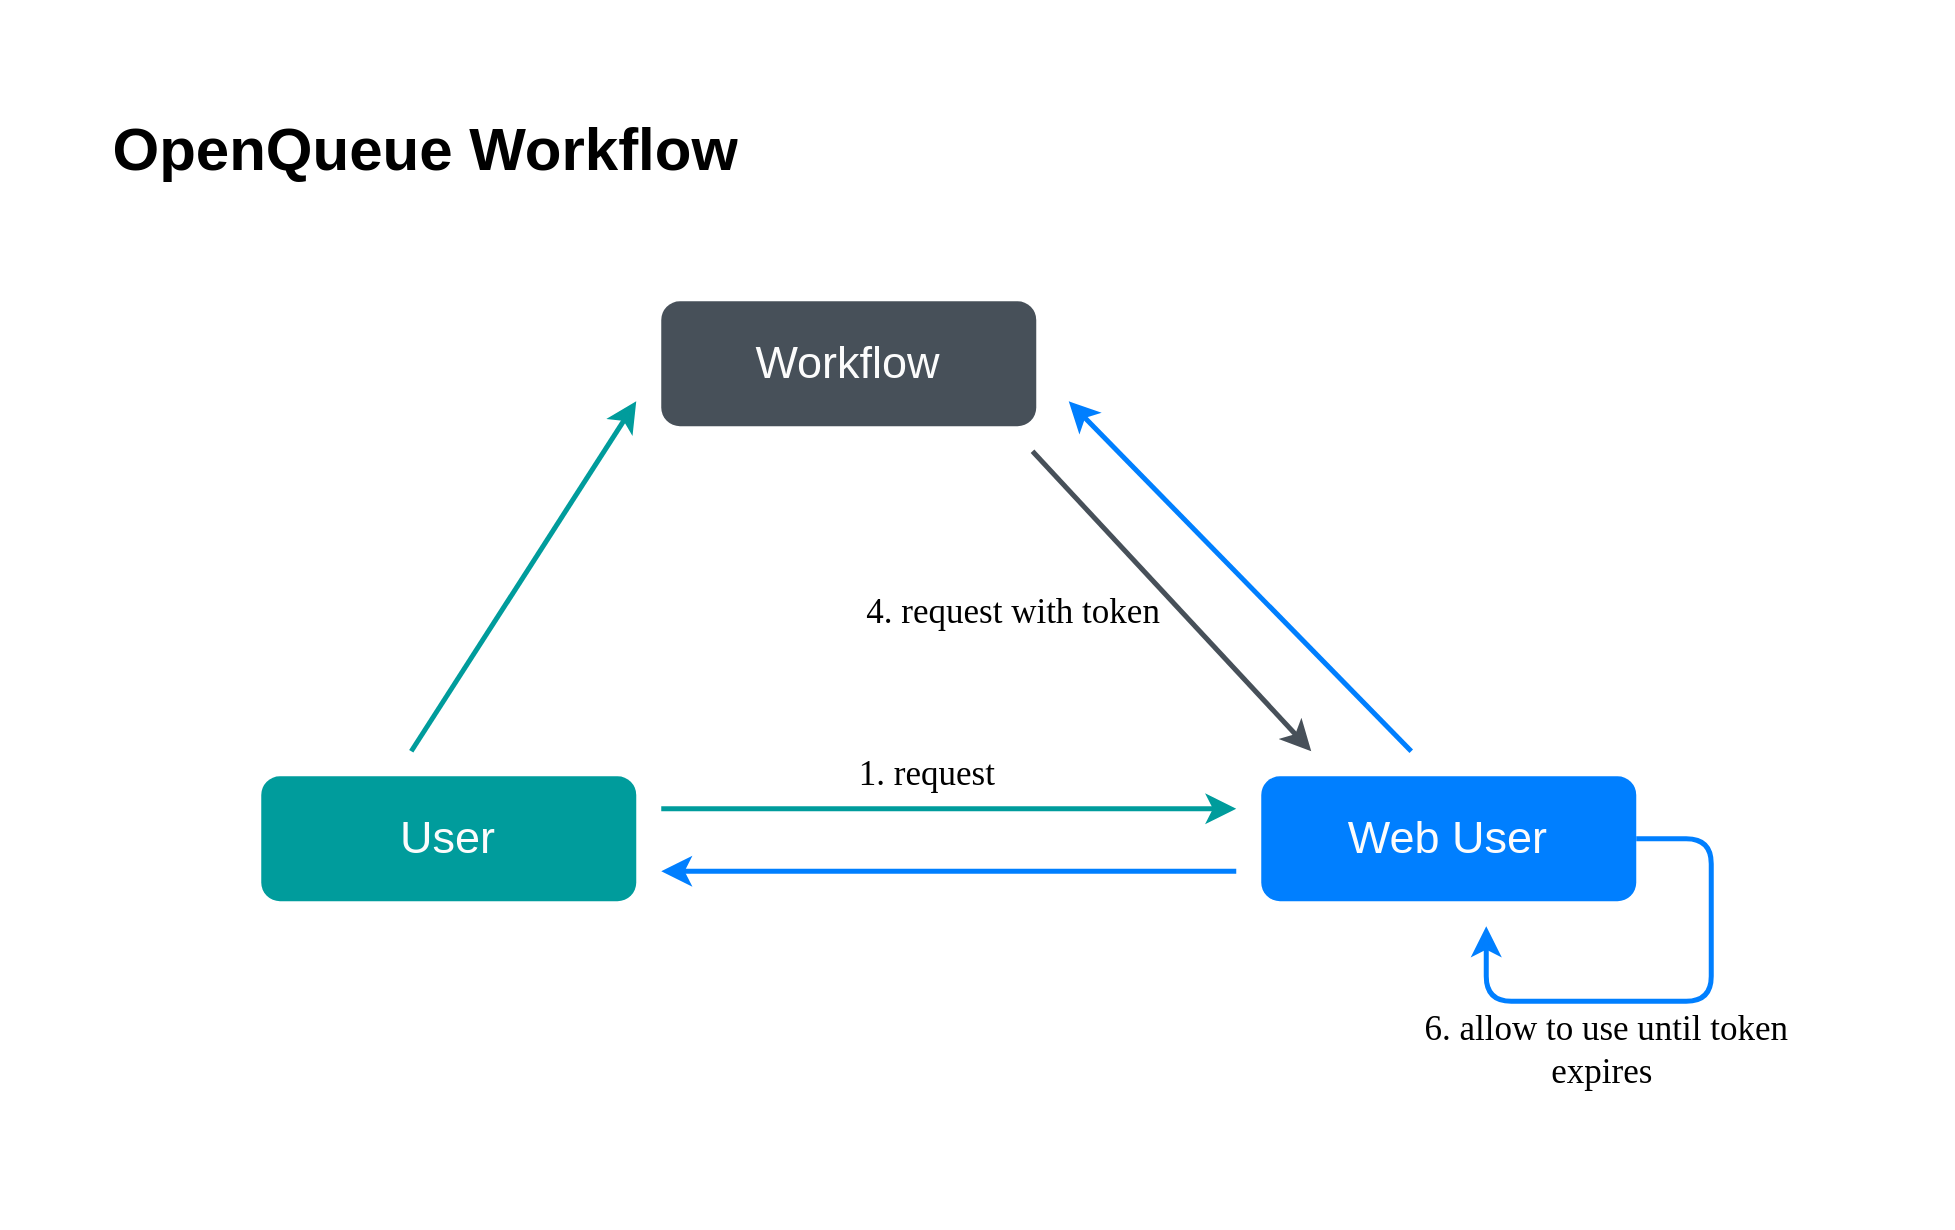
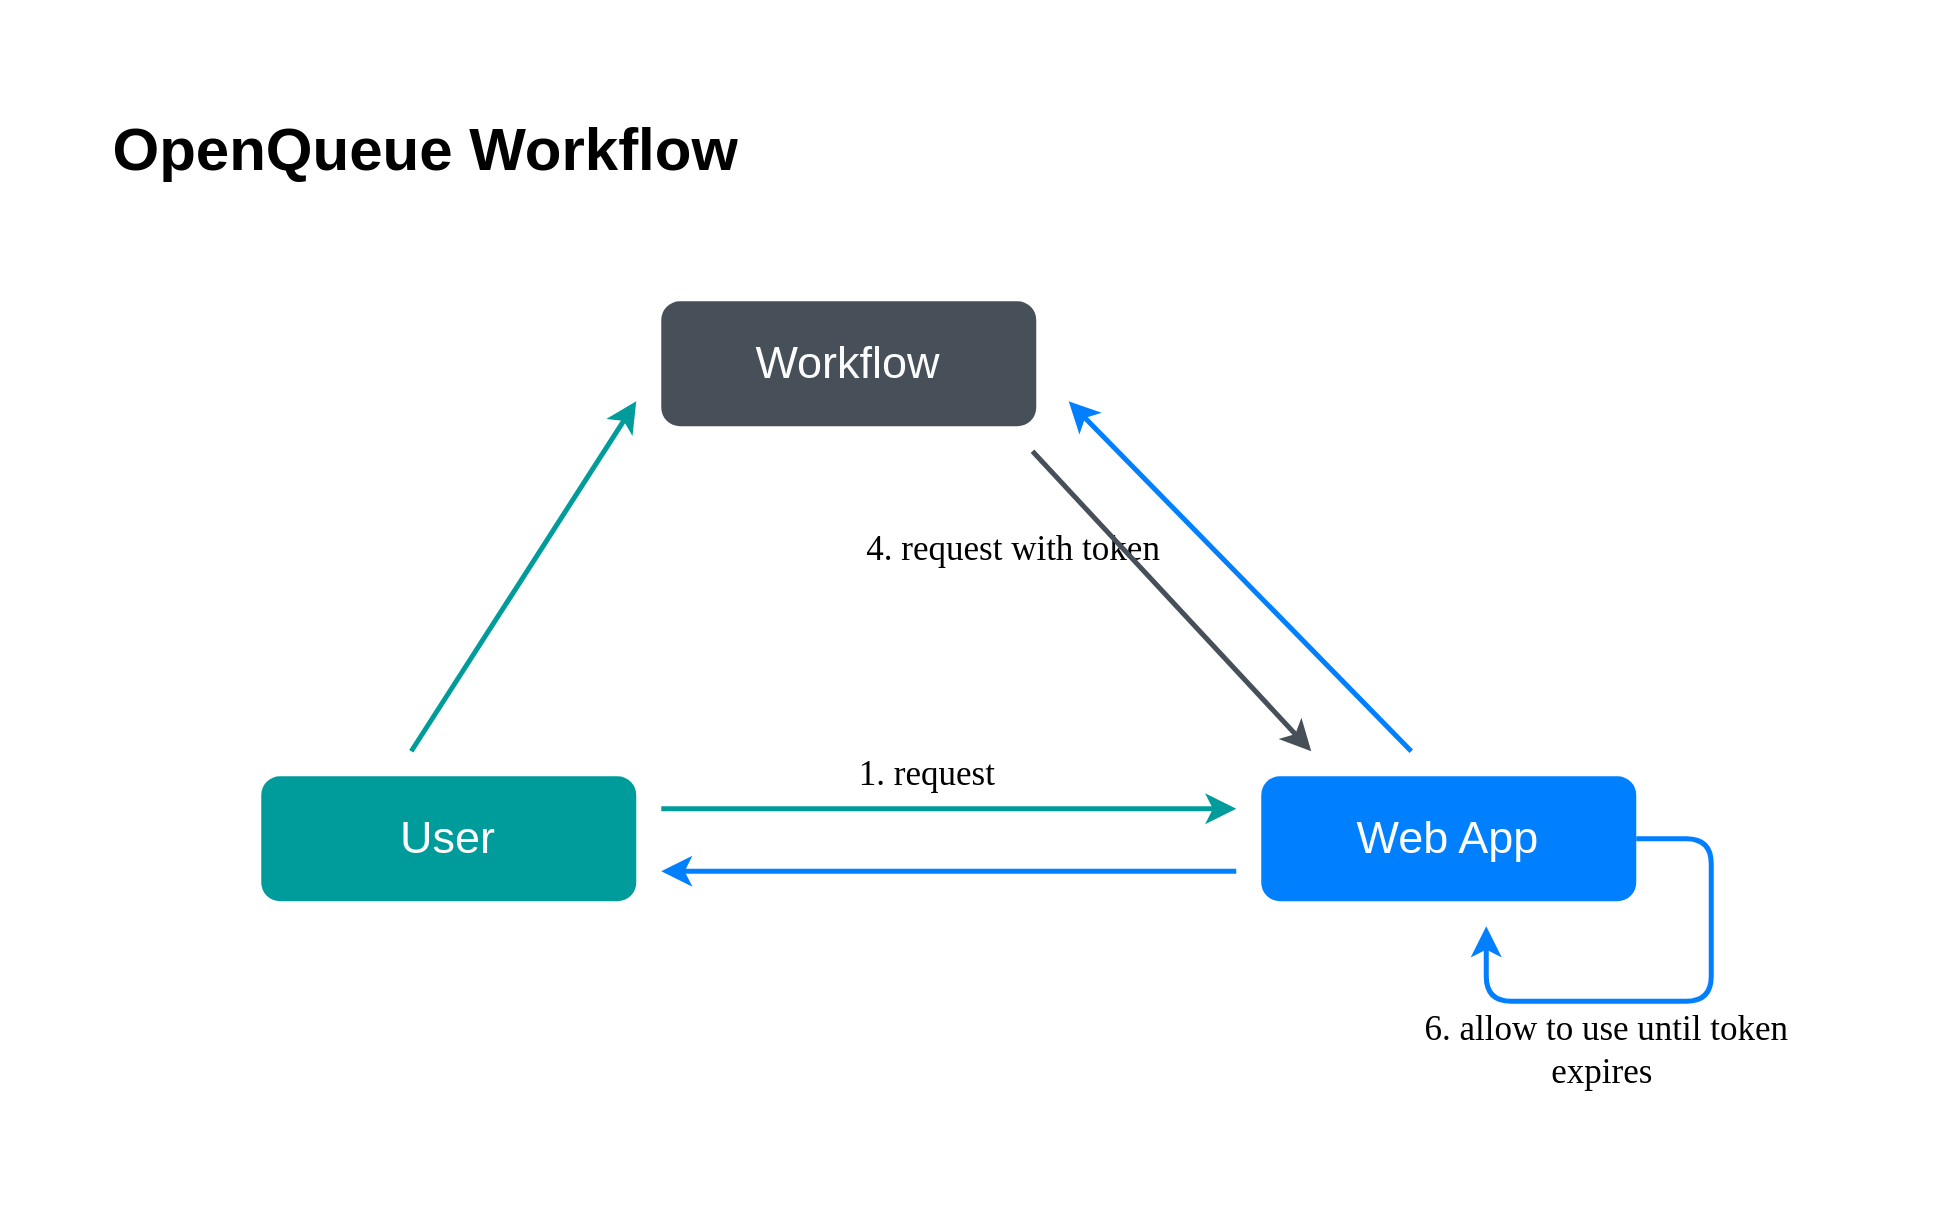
(1019, 614) -> (1019, 551)
(1449, 839) -> (1449, 839)
